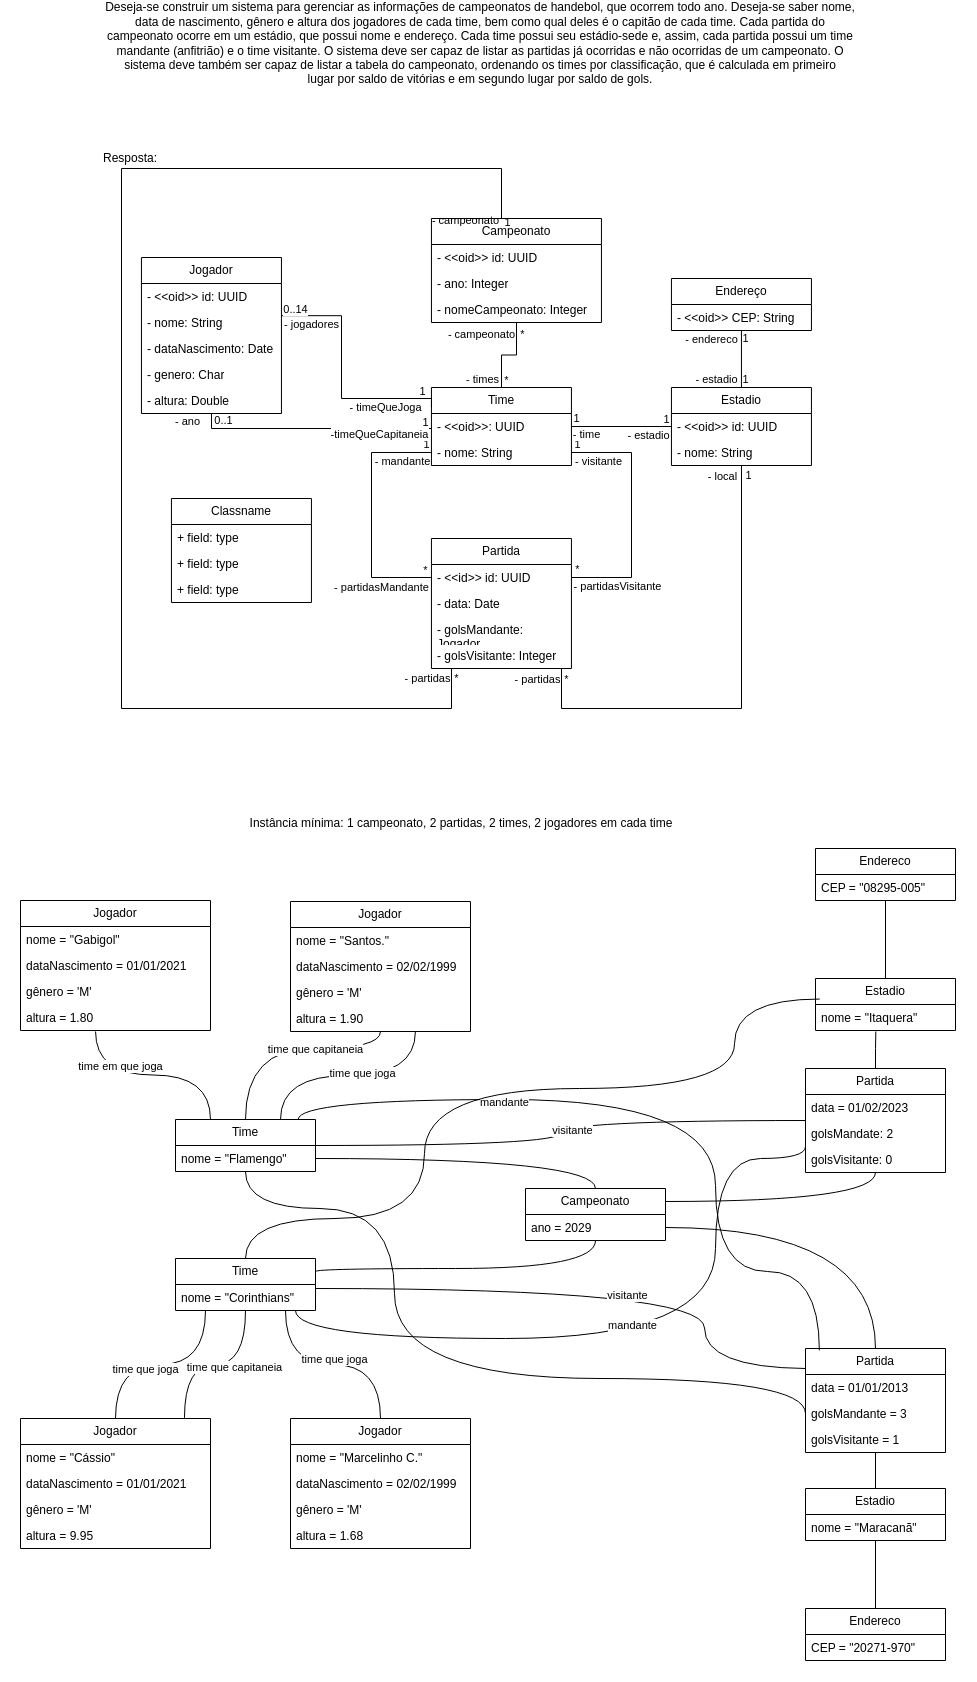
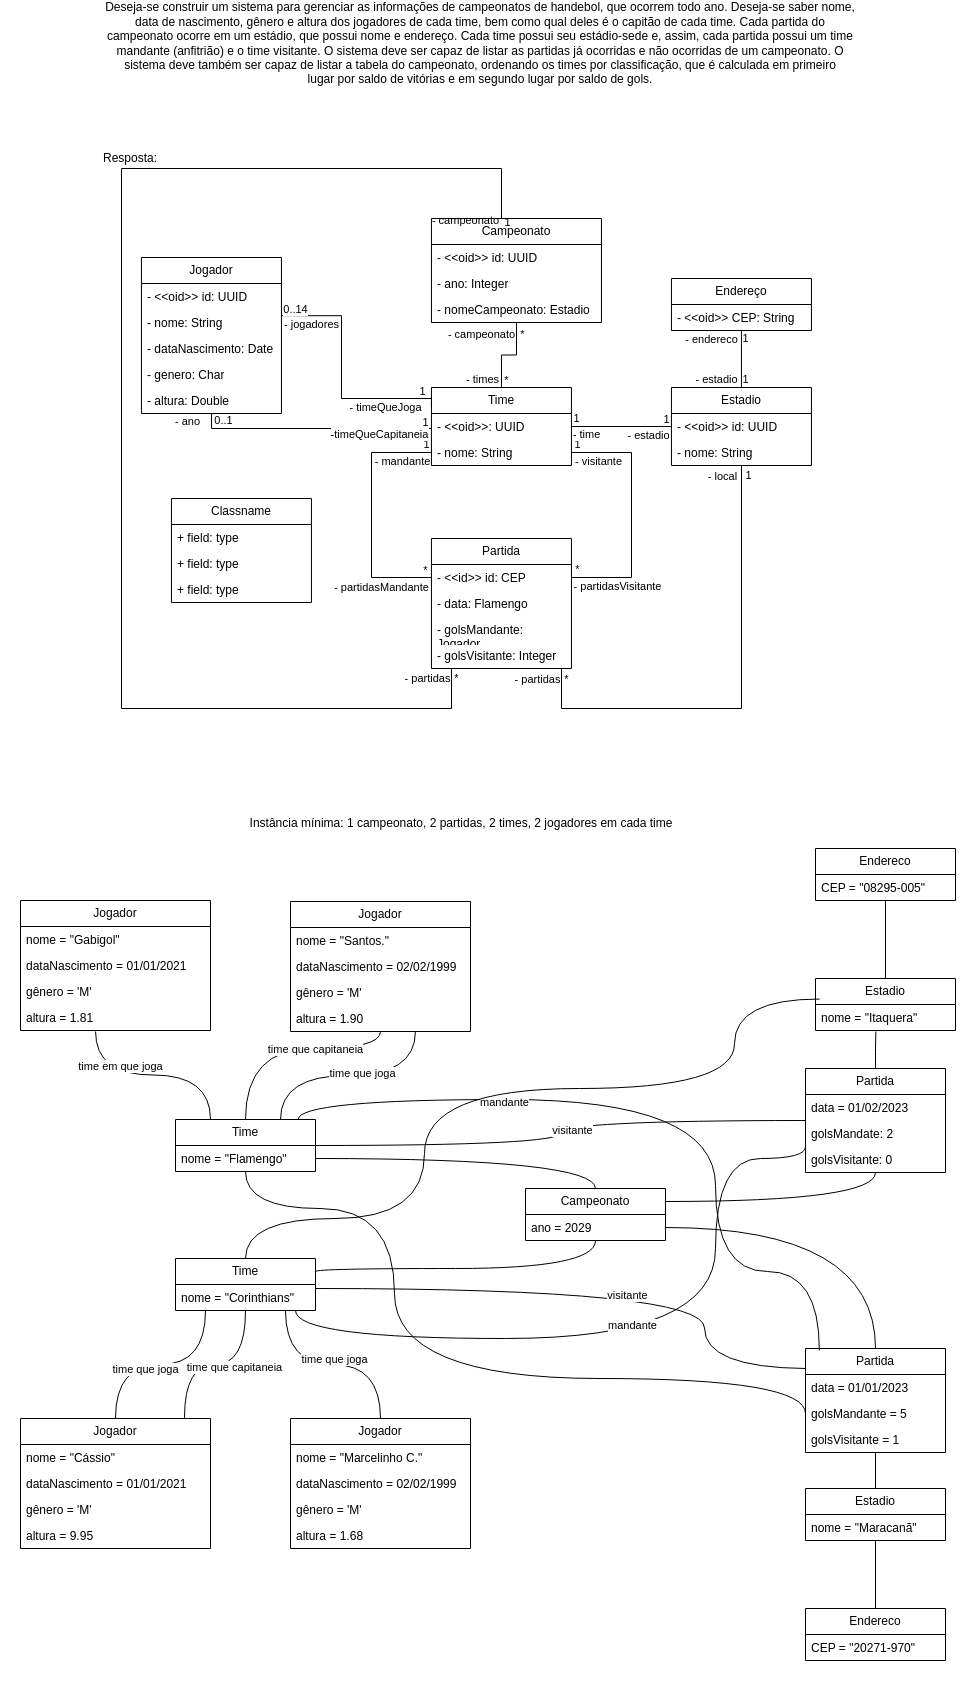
(517, 311) -> (515, 311)
(485, 579) -> (482, 579)
(473, 605) -> (485, 605)
(64, 1019) -> (64, 1019)
(866, 1389) -> (866, 1389)
(861, 1415) -> (861, 1415)
